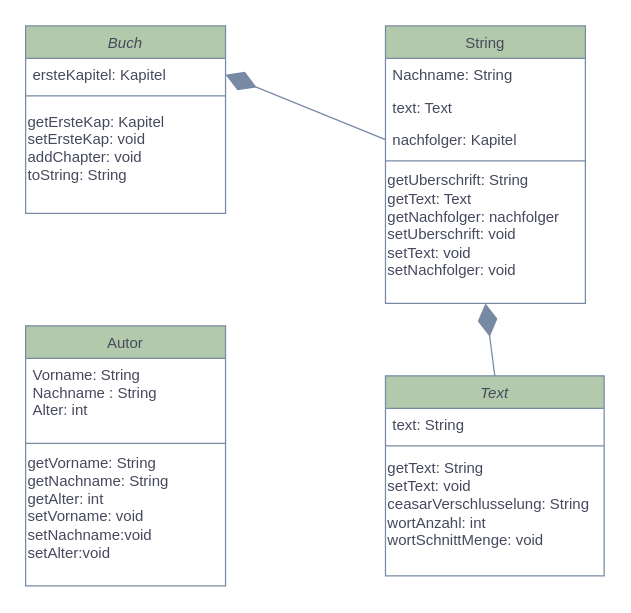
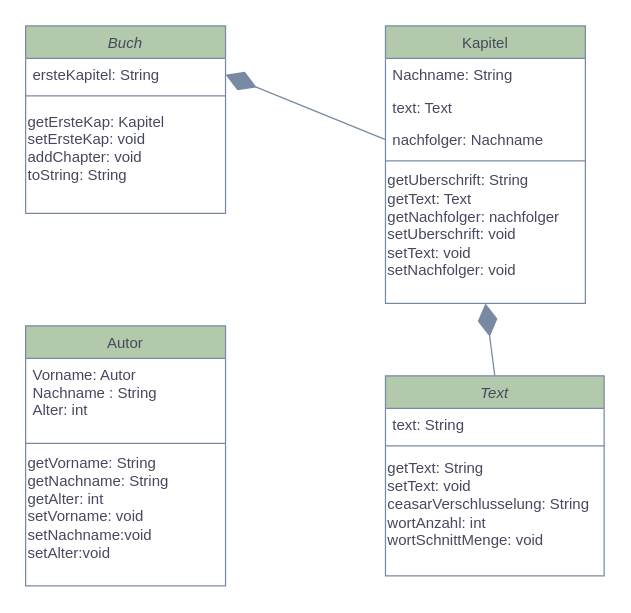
(485, 43) -> (485, 43)
(109, 75) -> (107, 75)
(463, 140) -> (471, 140)
(90, 375) -> (87, 375)
